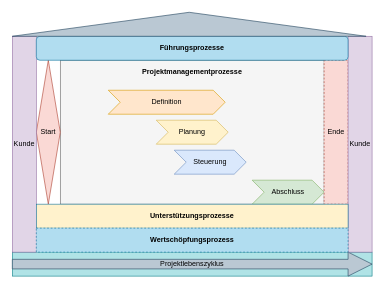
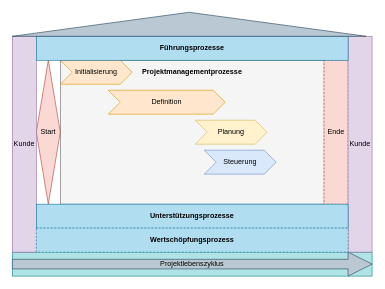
(192, 48) -> (192, 48)
none -> (96, 72)
(192, 132) -> (231, 132)
(210, 162) -> (240, 162)
(288, 192) -> none
(192, 216) -> (192, 216)
